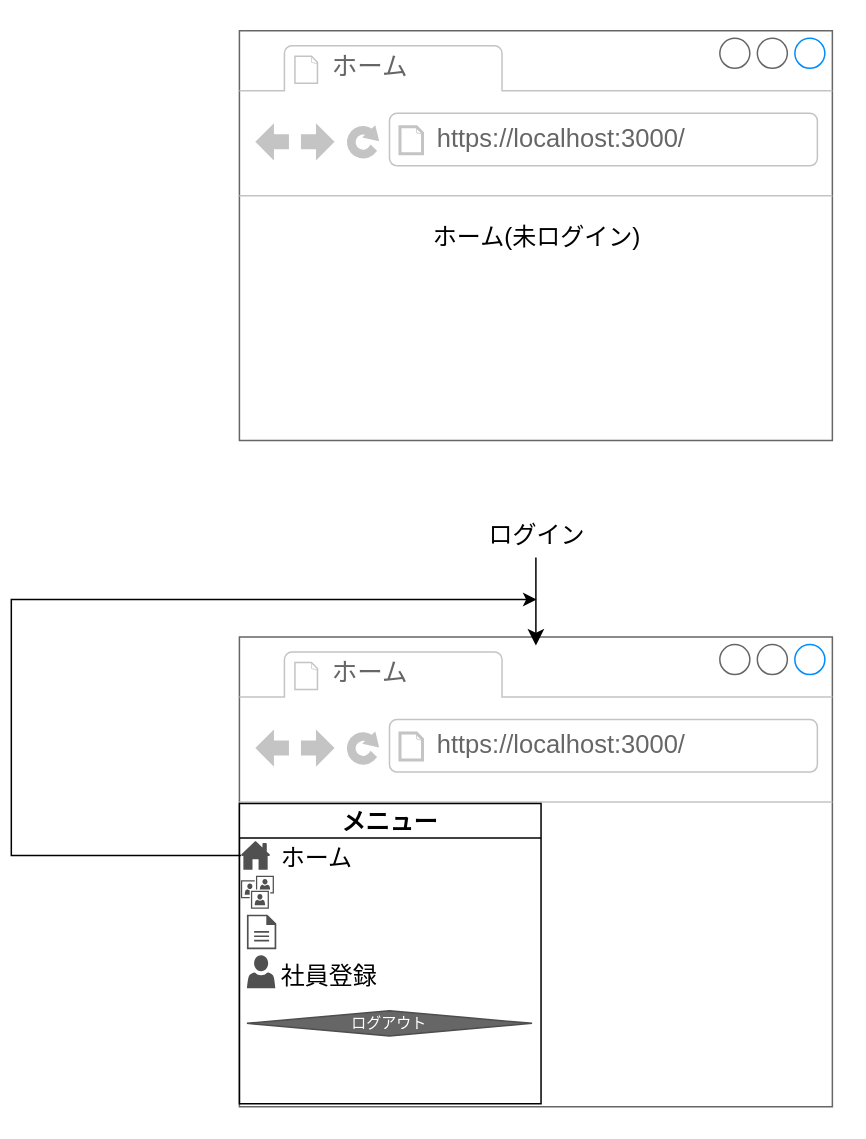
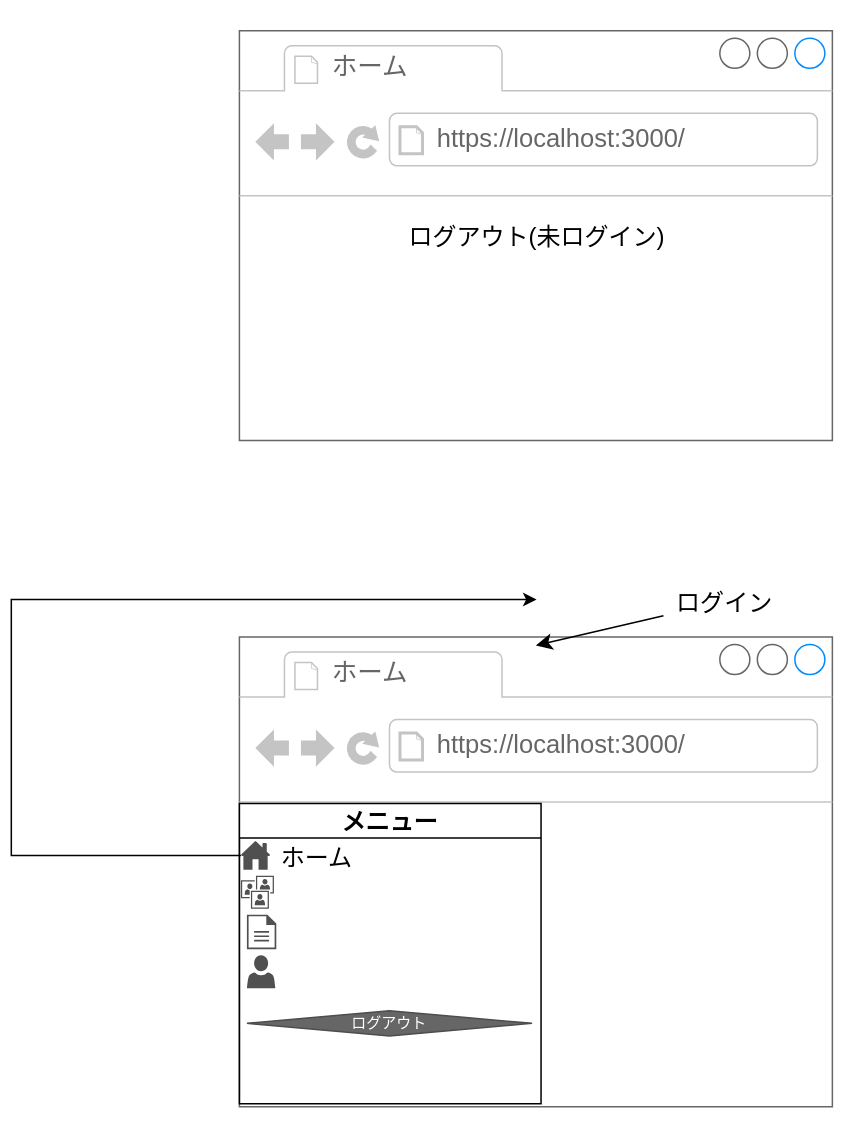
(537, 236) -> (537, 236)
(536, 534) -> (723, 602)
(410, 976) -> none
